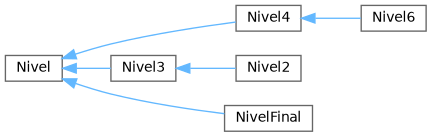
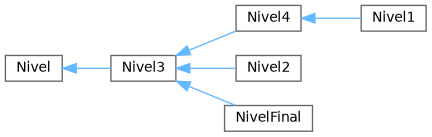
(394, 18) -> (394, 18)
(155, 35) -> (212, 41)
(149, 102) -> (212, 96)
